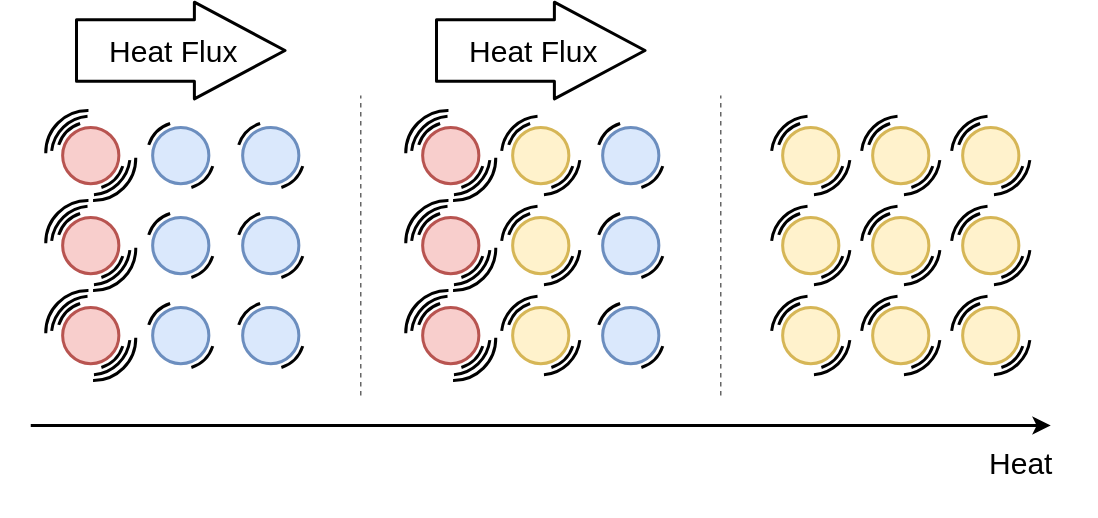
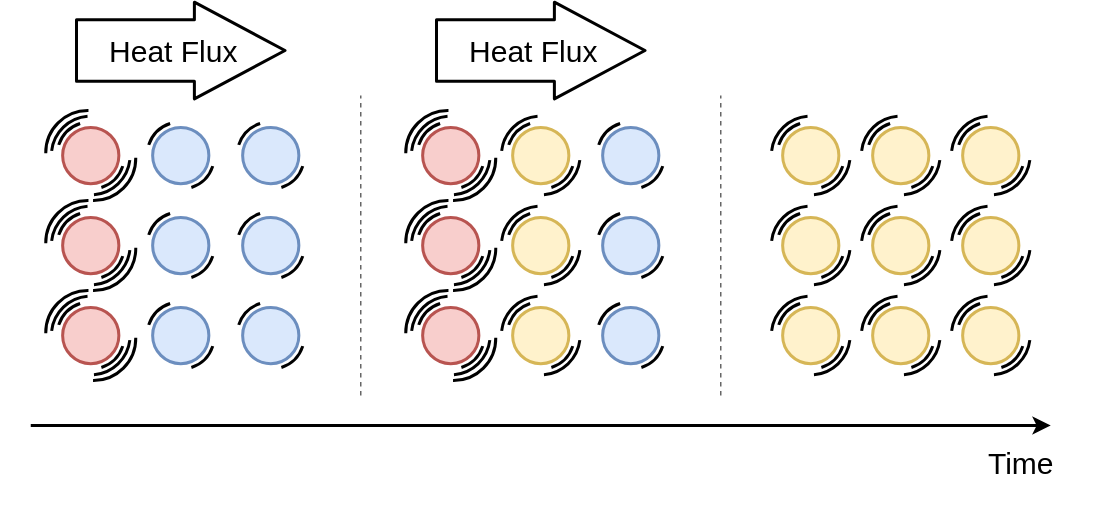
(1022, 463) -> (1022, 463)
